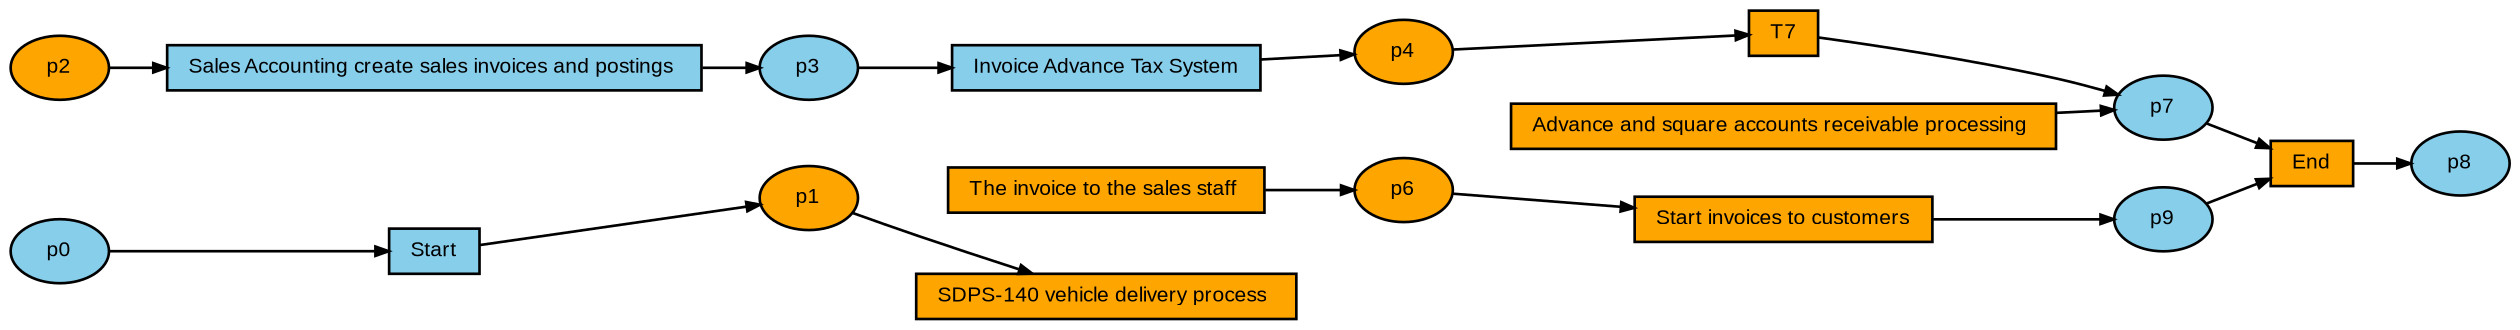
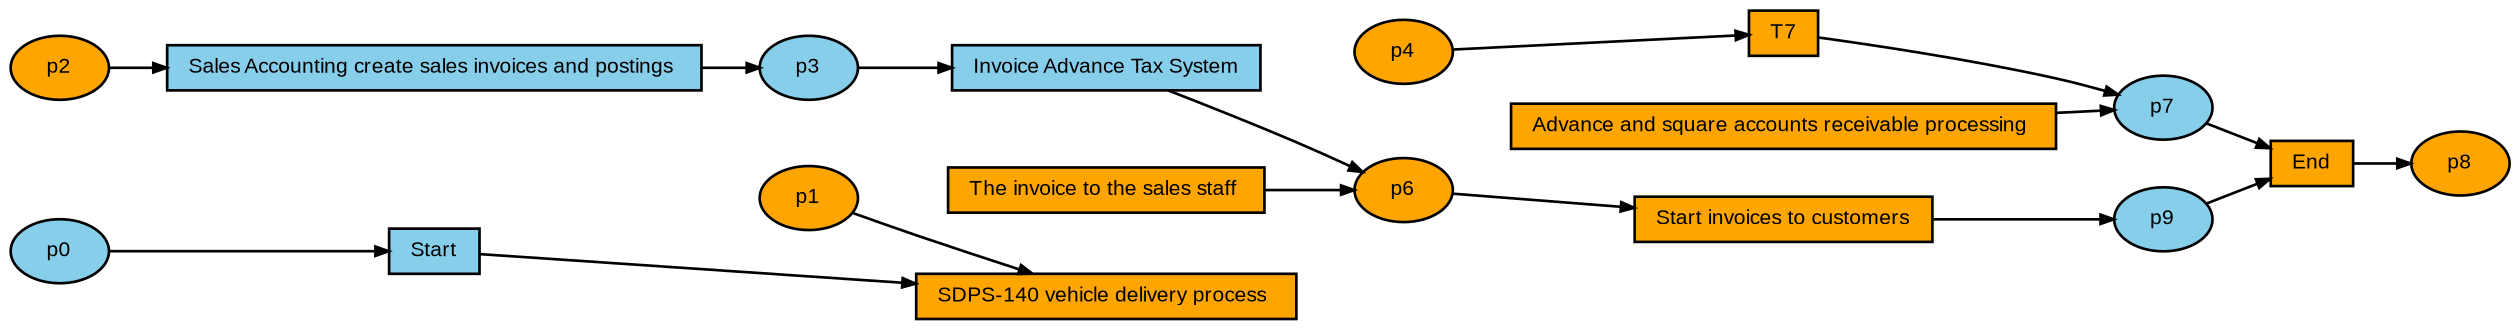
(1300, 57) -> (1260, 127)
(2460, 163) -> (2460, 163)
(613, 226) -> (691, 268)
